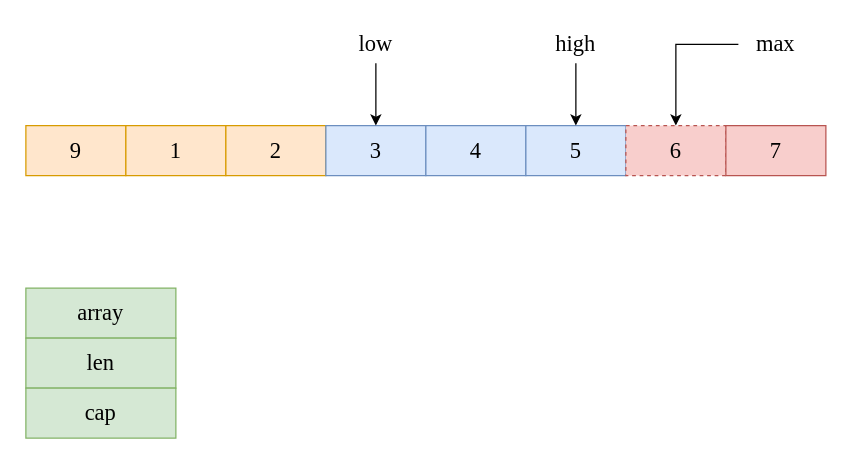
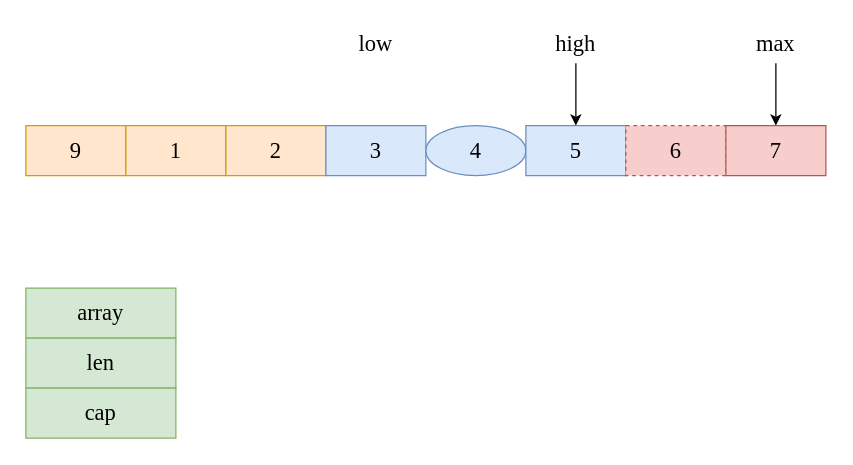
(676, 49) -> (776, 90)
(376, 90) -> none
(476, 151) -> (476, 151)
